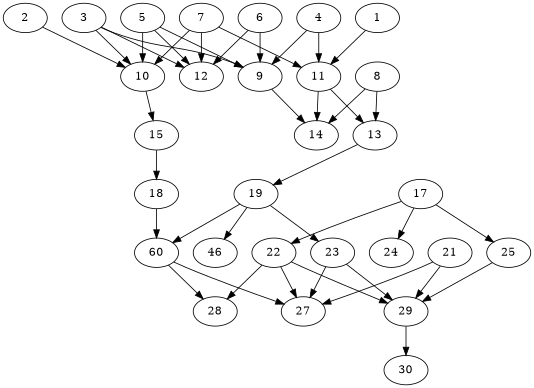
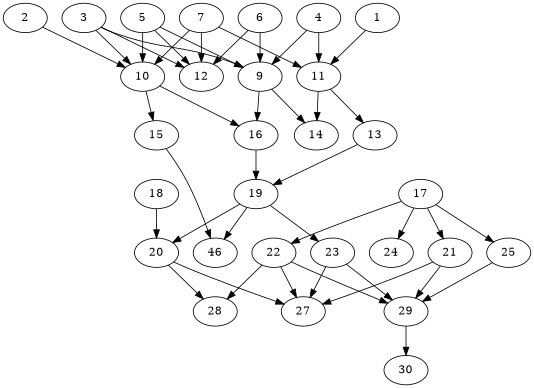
(377, 77) -> none
none -> (256, 135)
(157, 161) -> (190, 188)
none -> (433, 220)
(157, 253) -> (157, 253)
